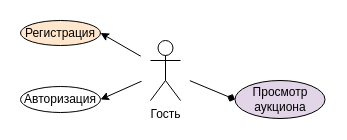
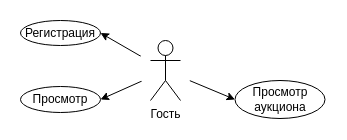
(61, 33) -> (61, 33)
(227, 96) -> (227, 96)
(61, 100) -> (61, 100)
(280, 100) -> (280, 100)
